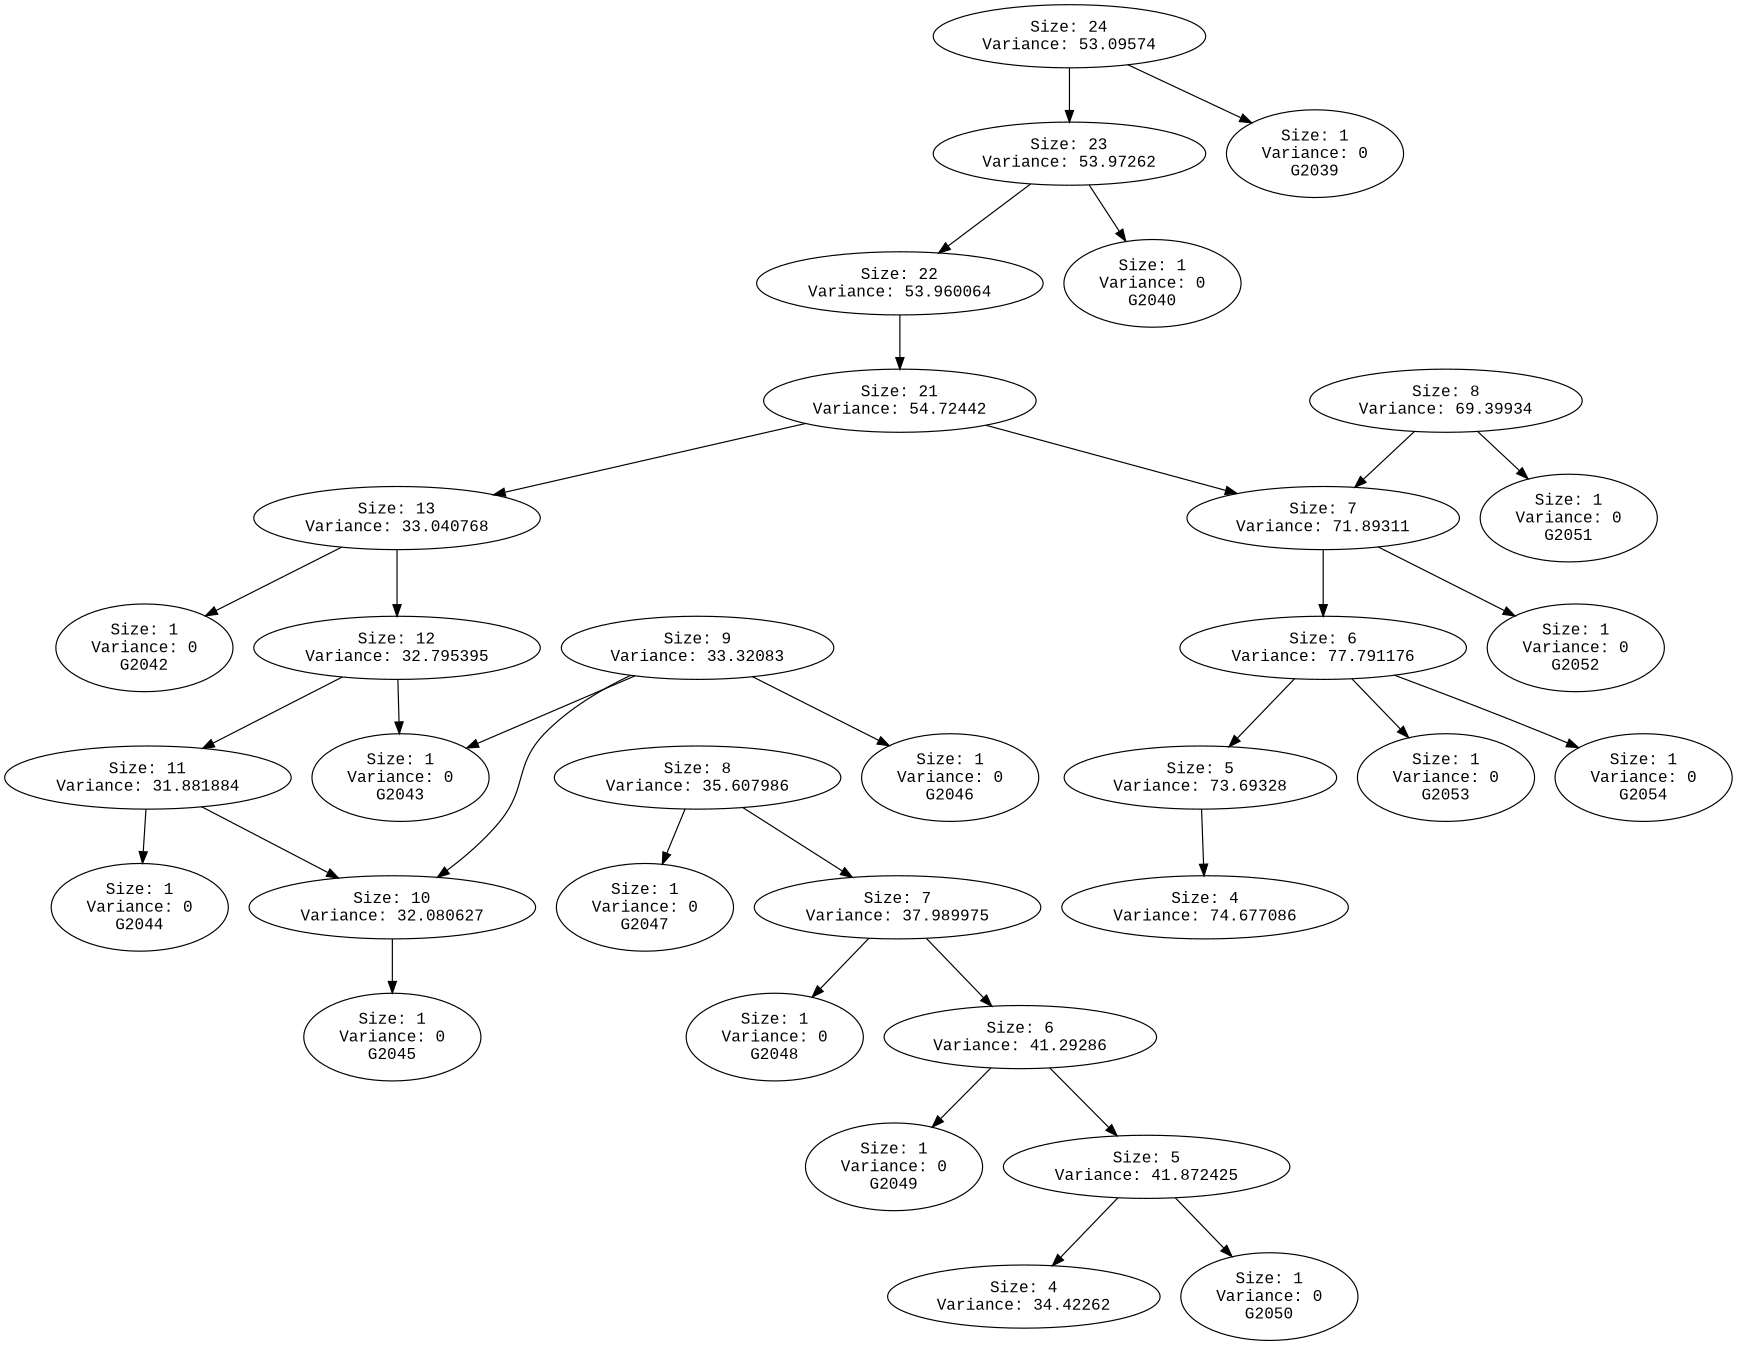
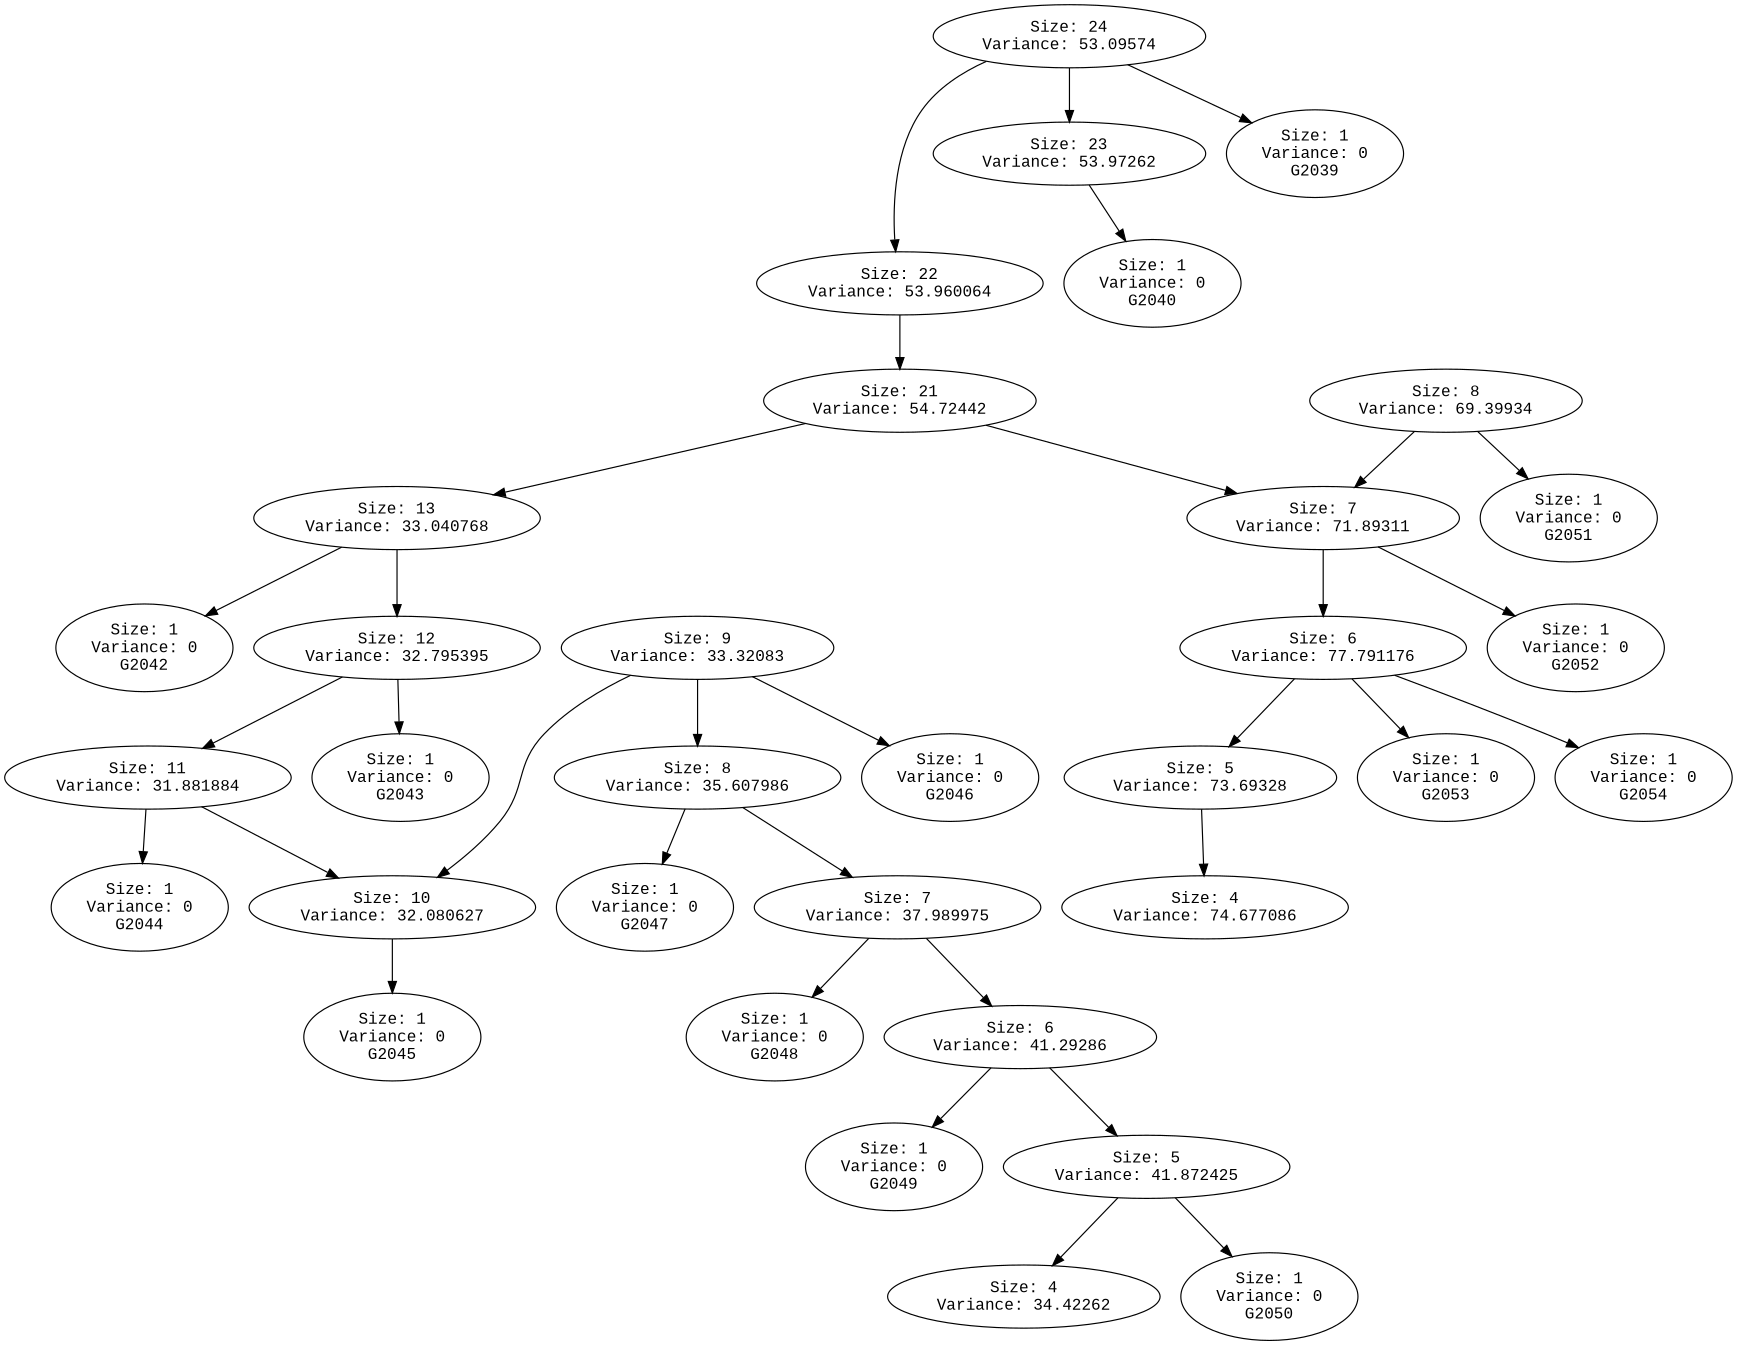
(989, 215) -> (909, 133)
(556, 710) -> (698, 707)
